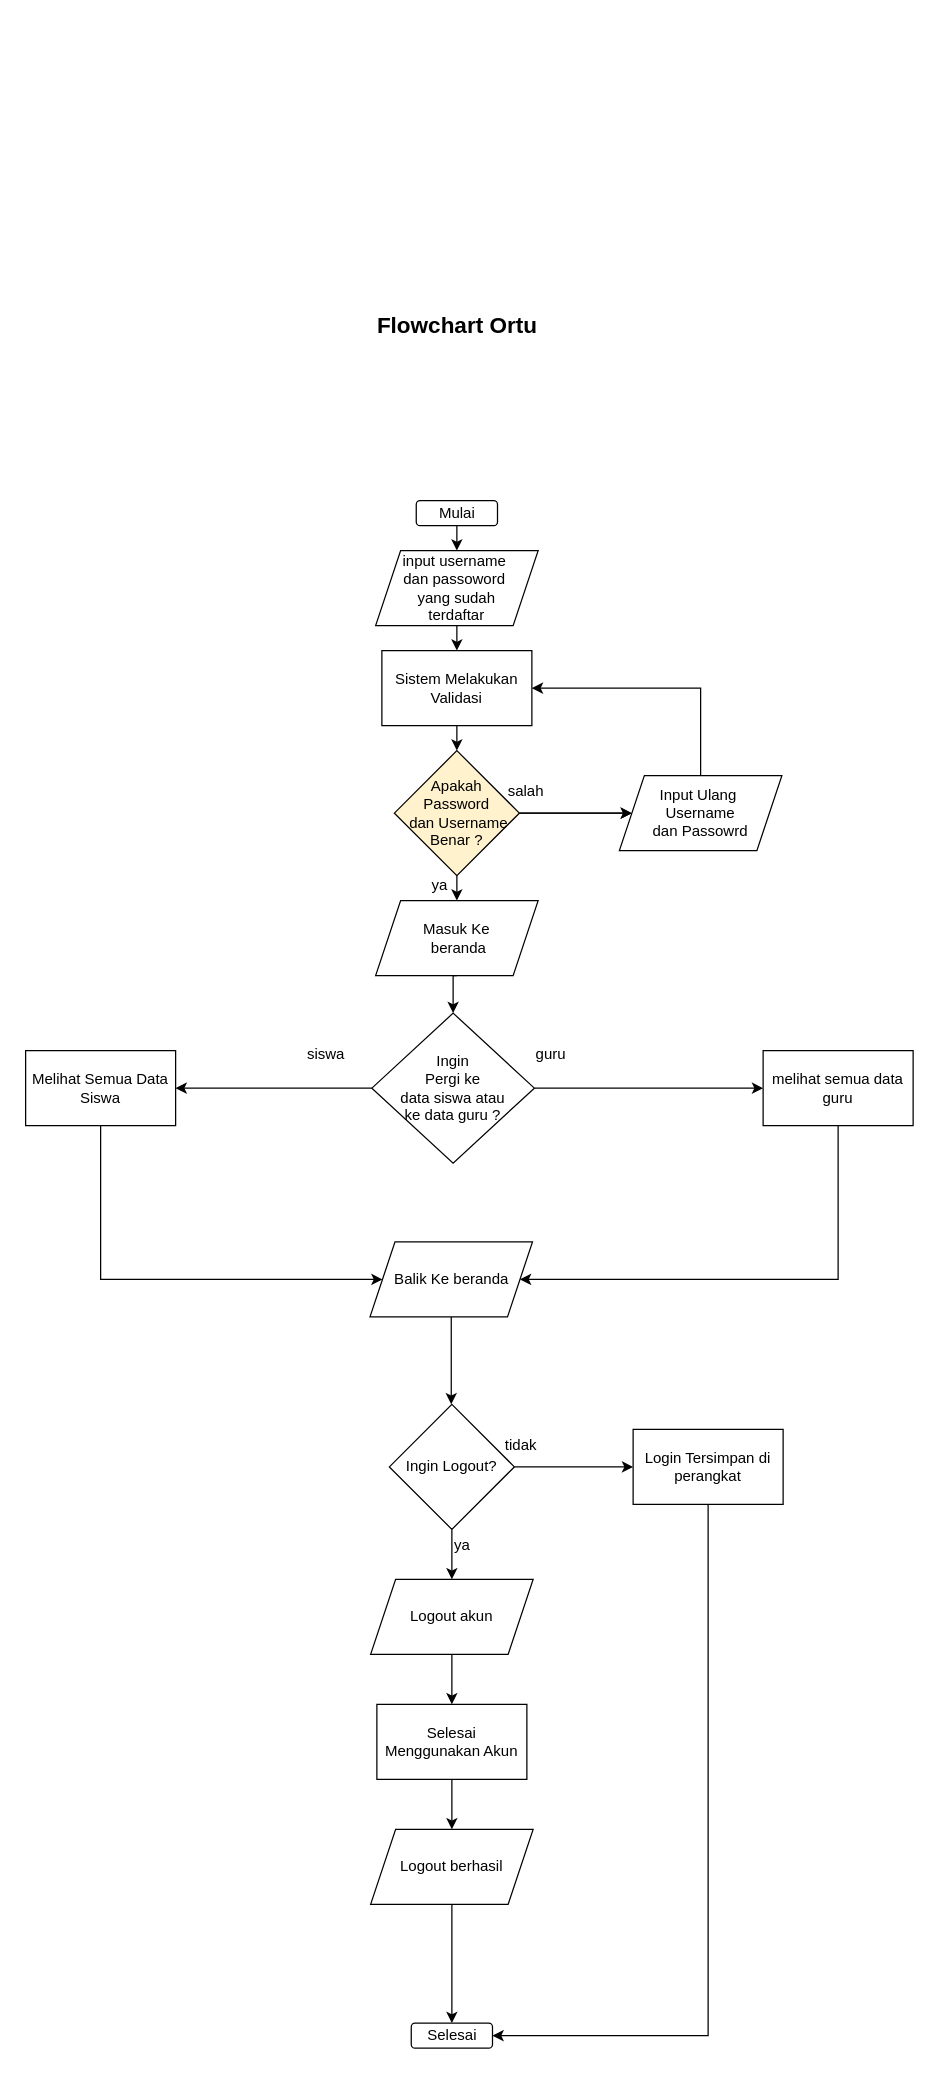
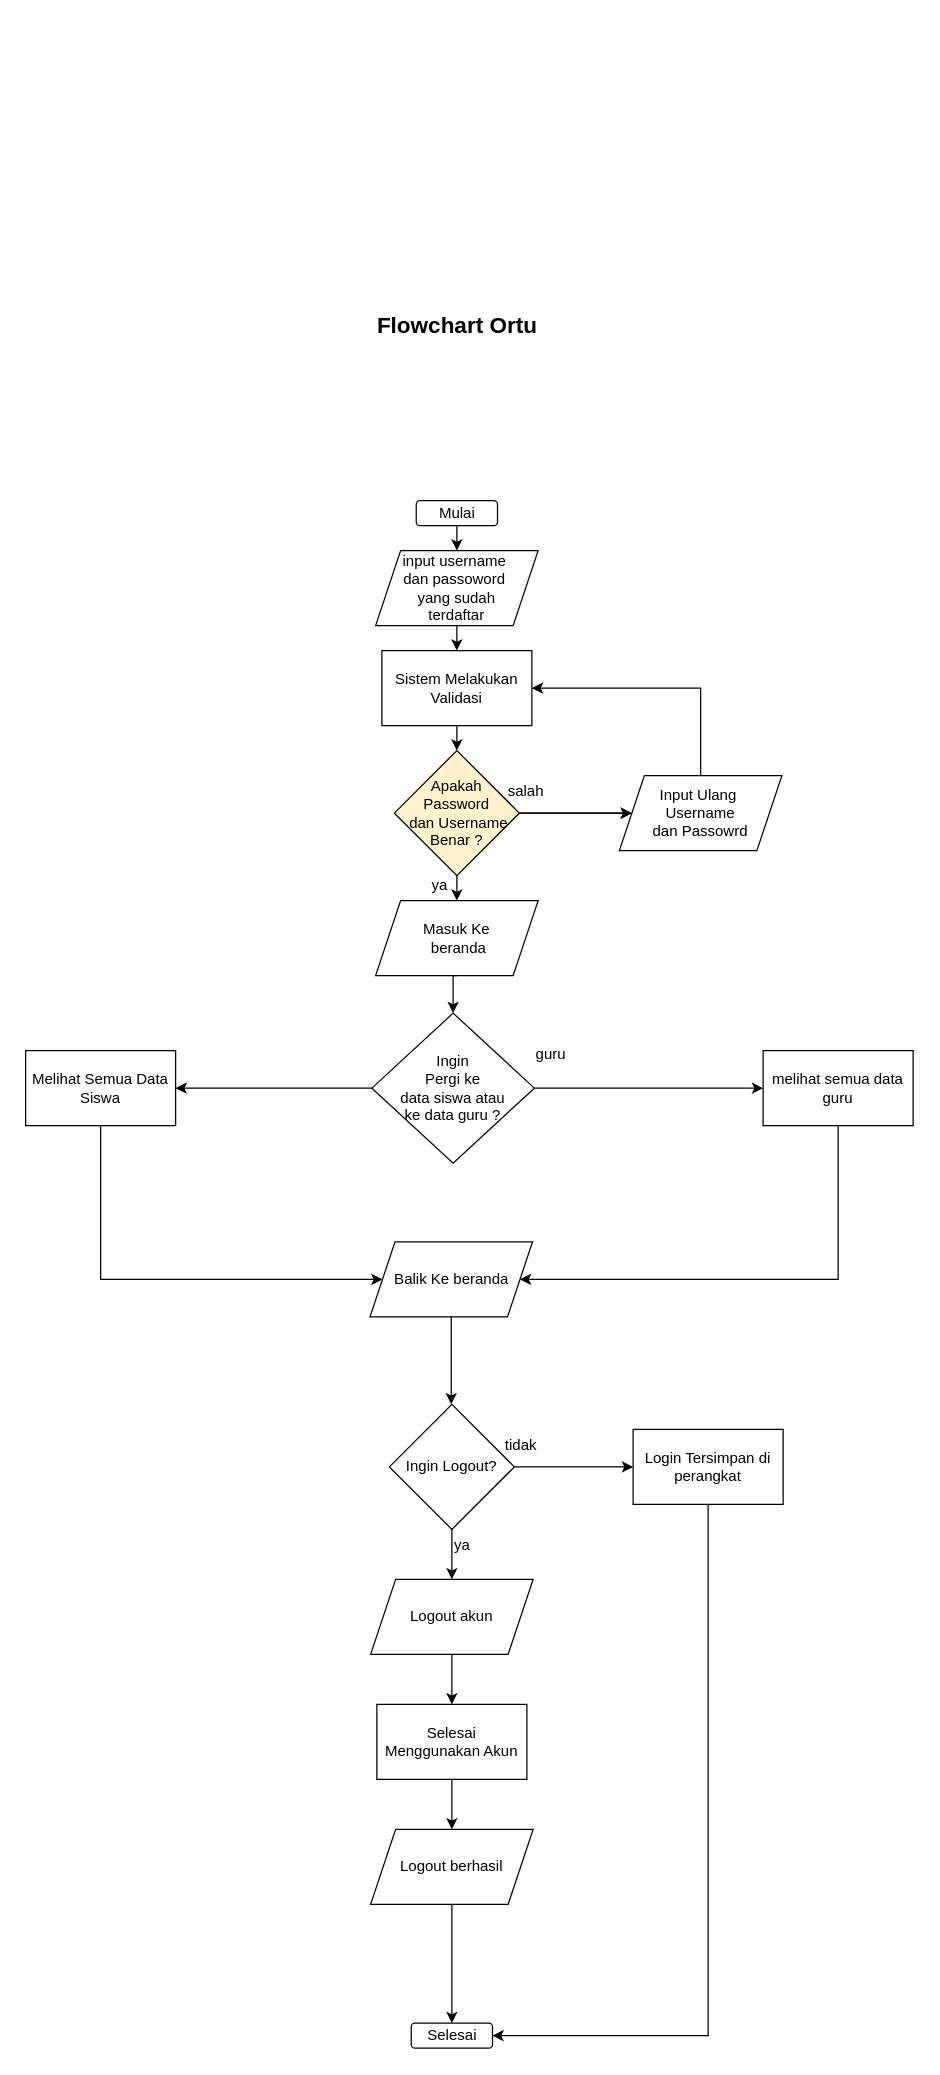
(326, 1054) -> none
